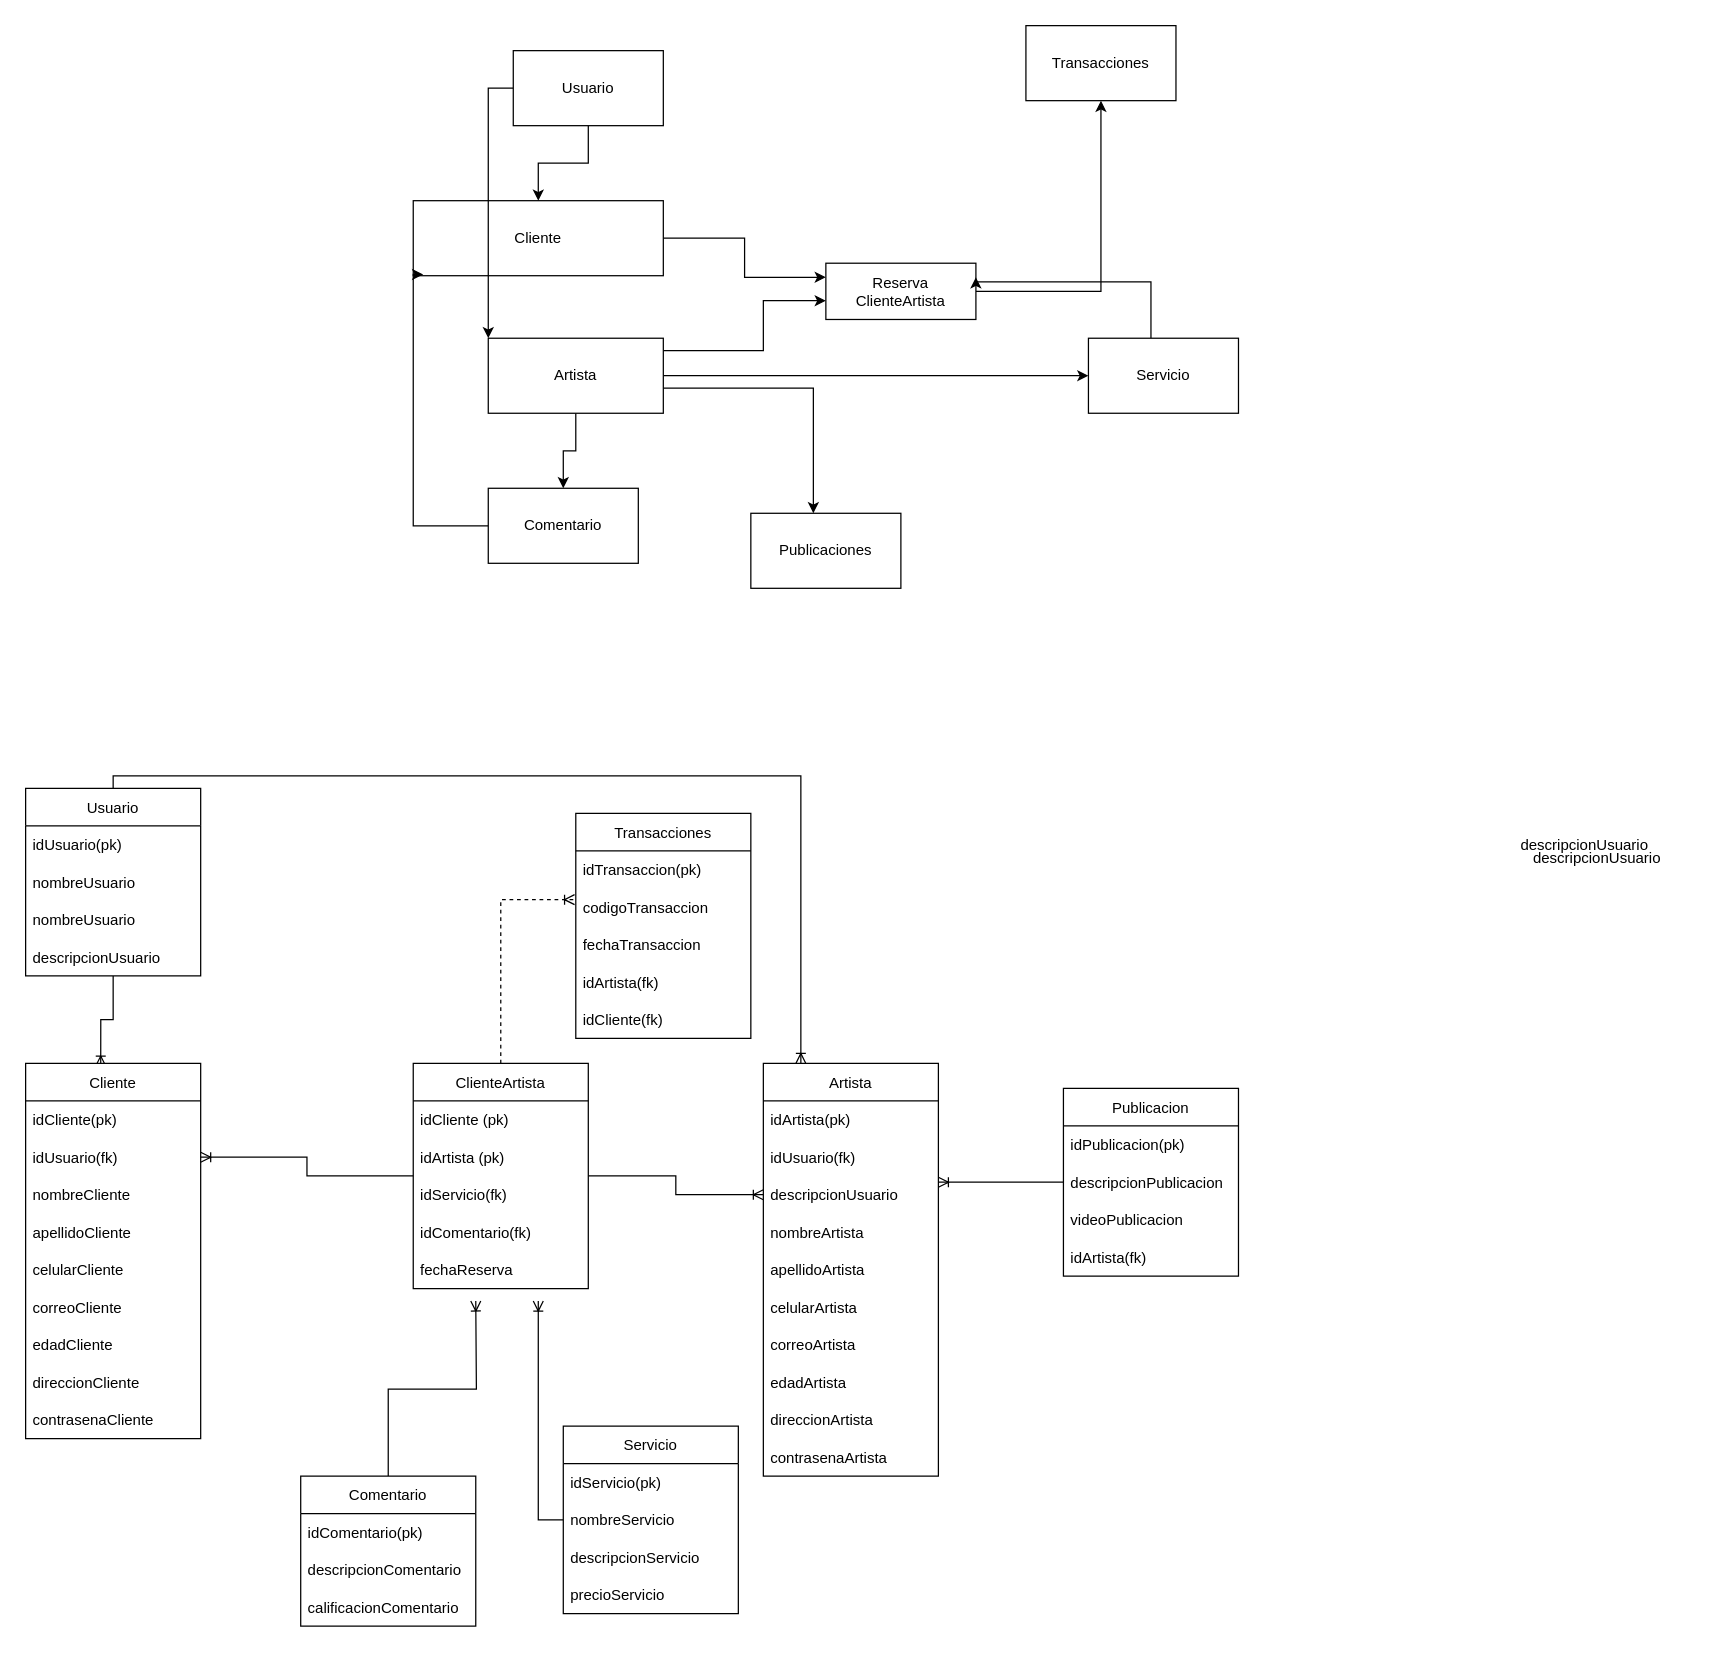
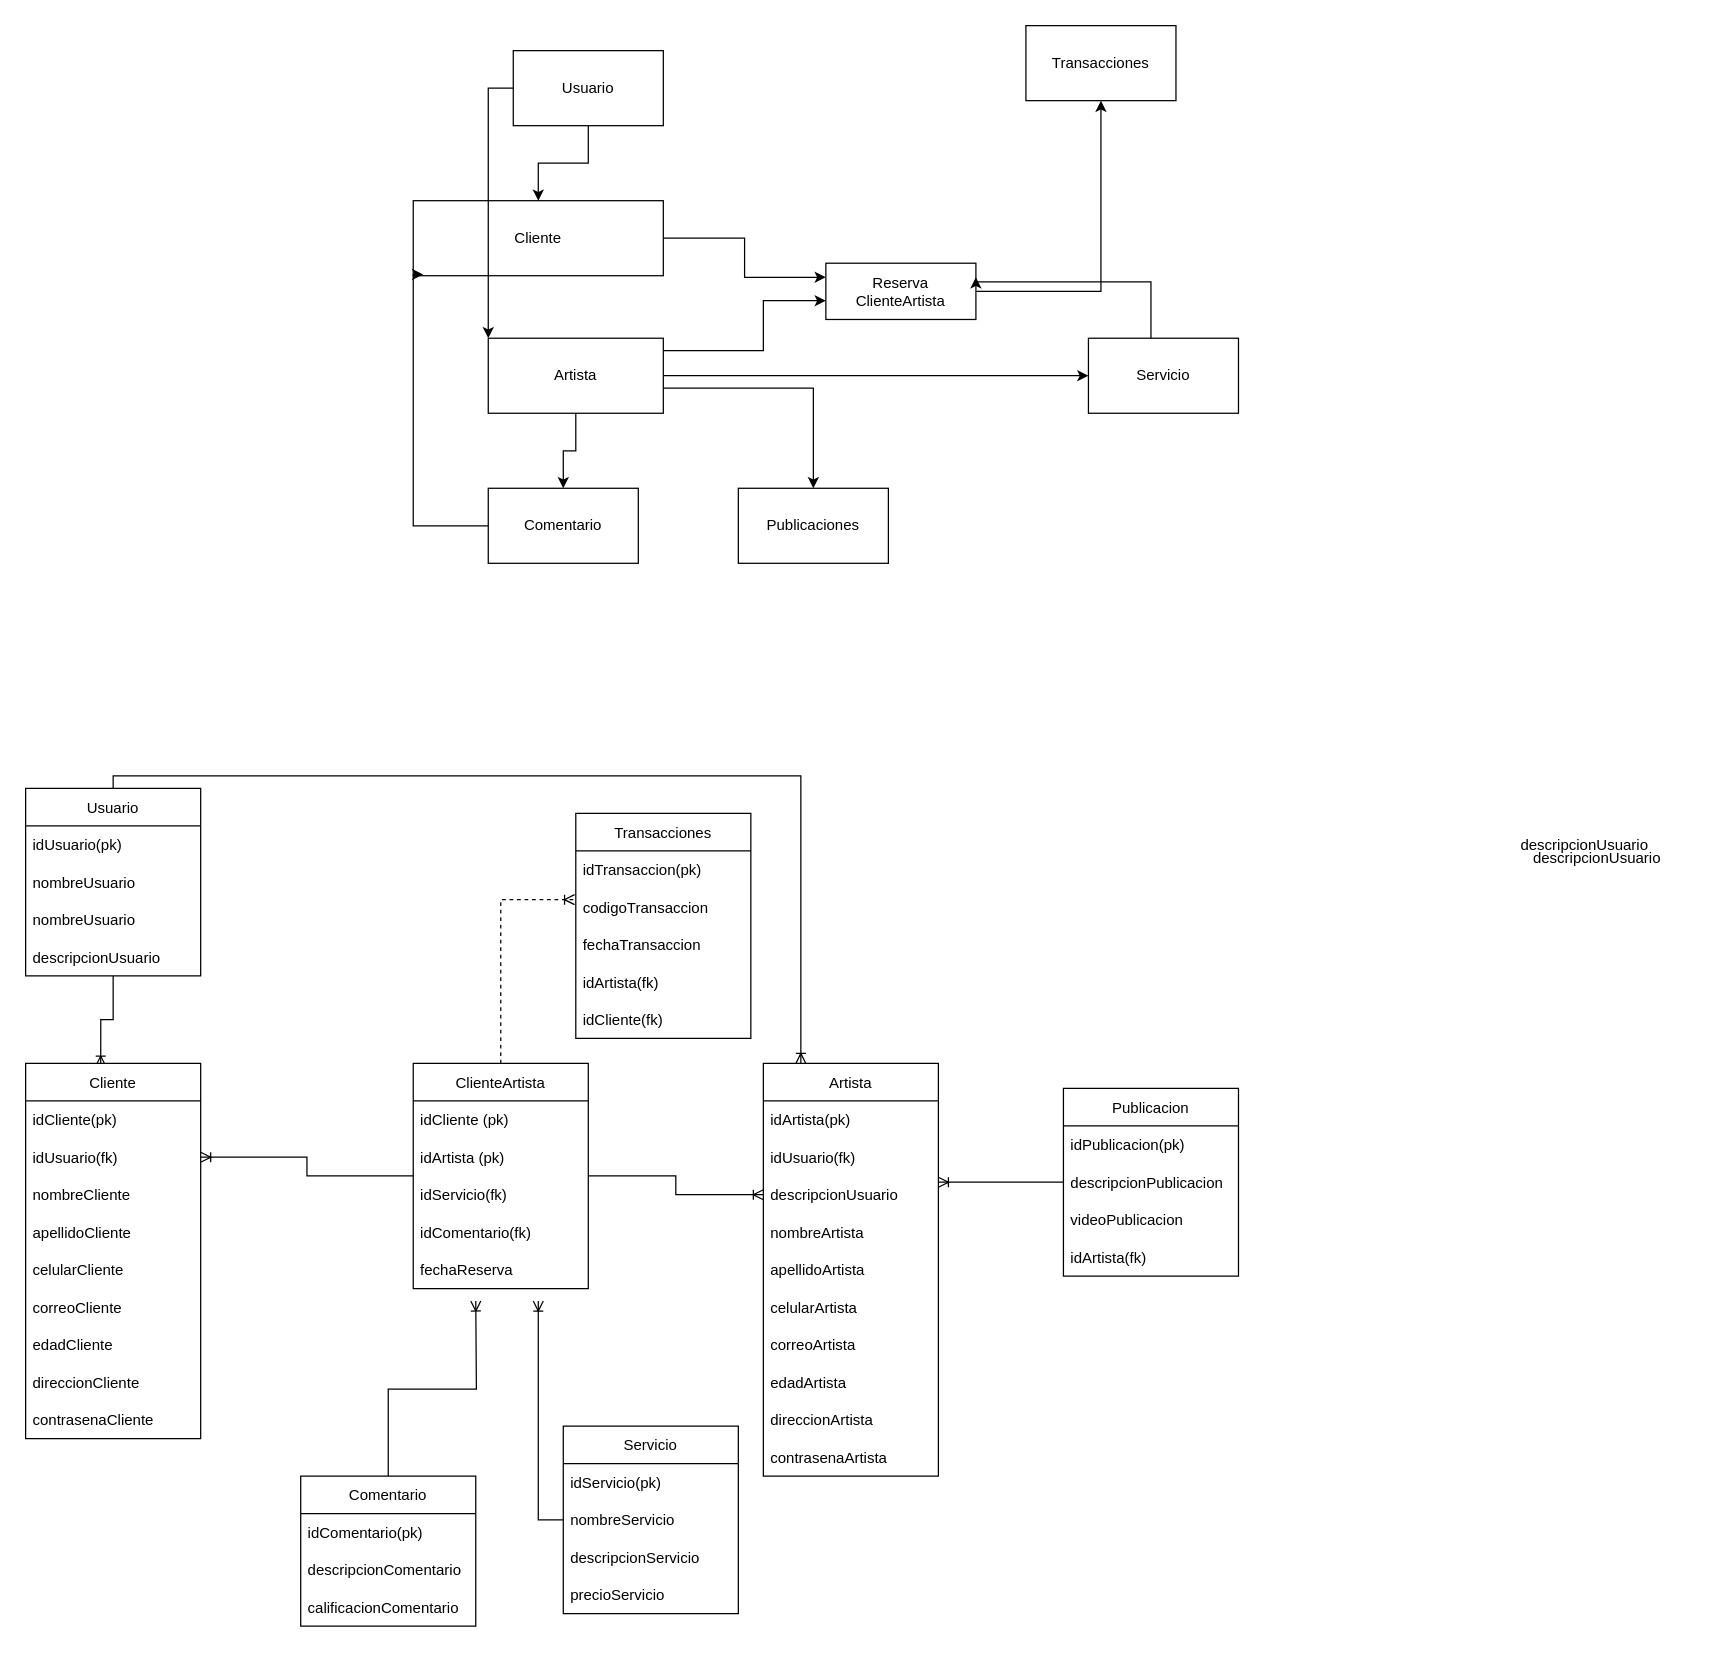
(826, 551) -> (813, 526)
